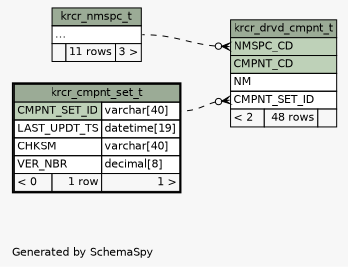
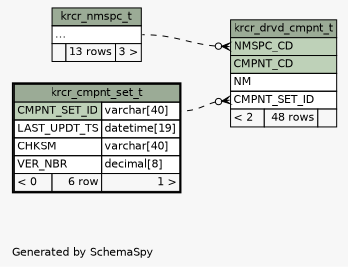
(91, 52) -> (91, 52)
(83, 182) -> (83, 182)
